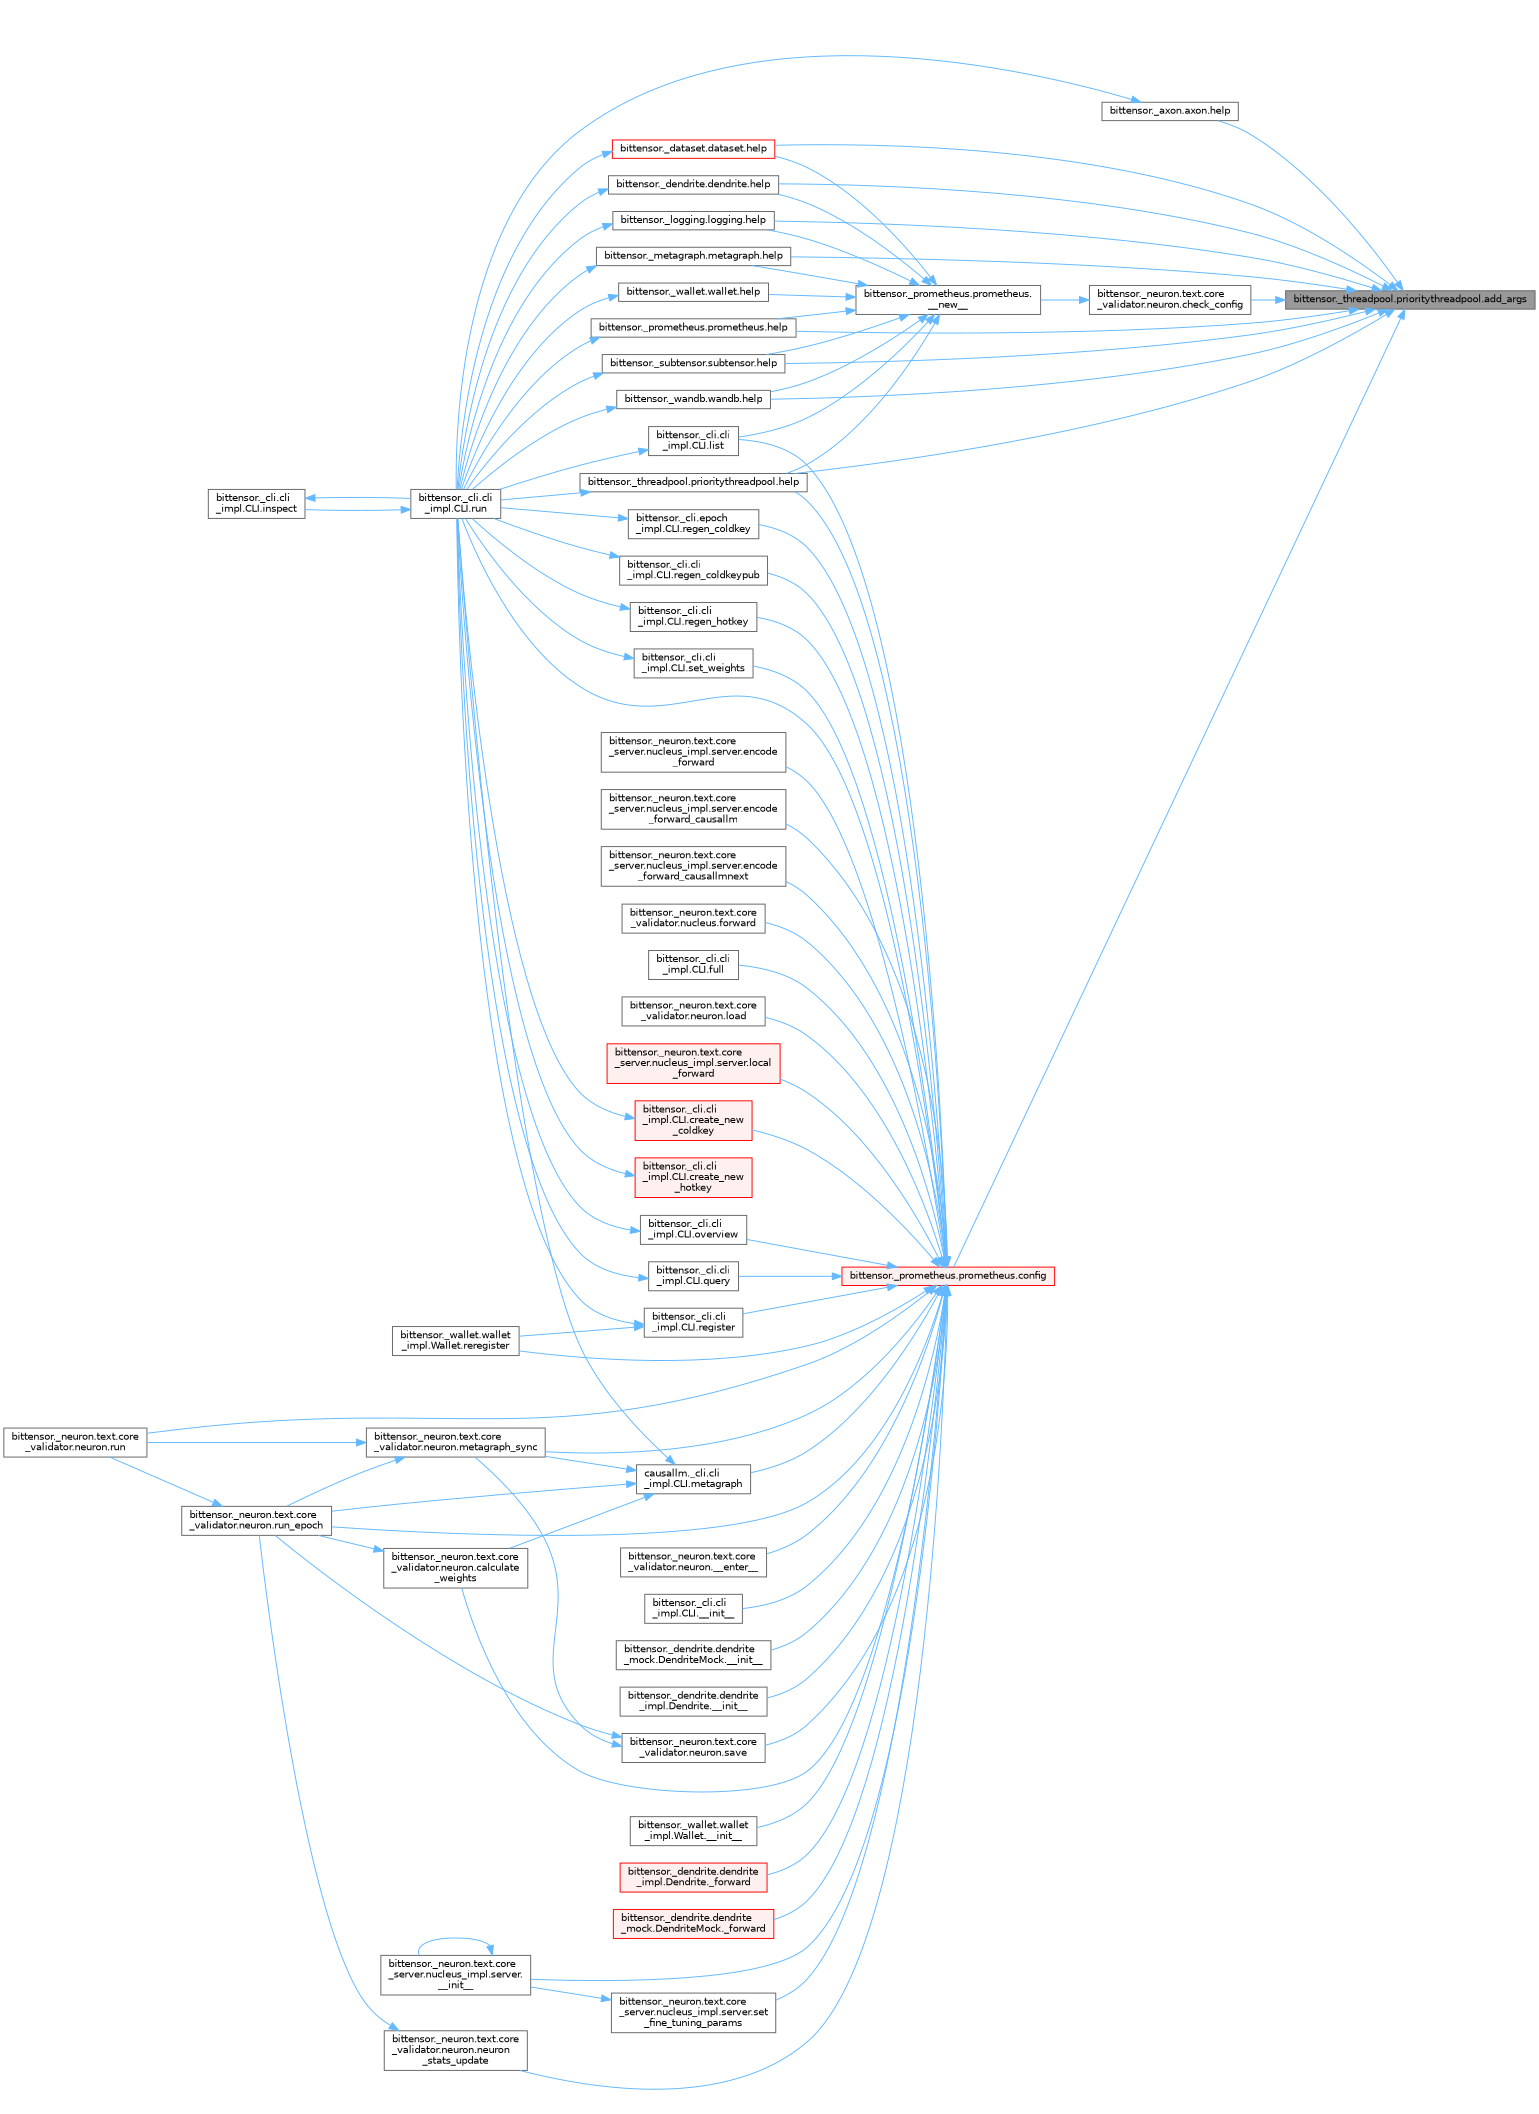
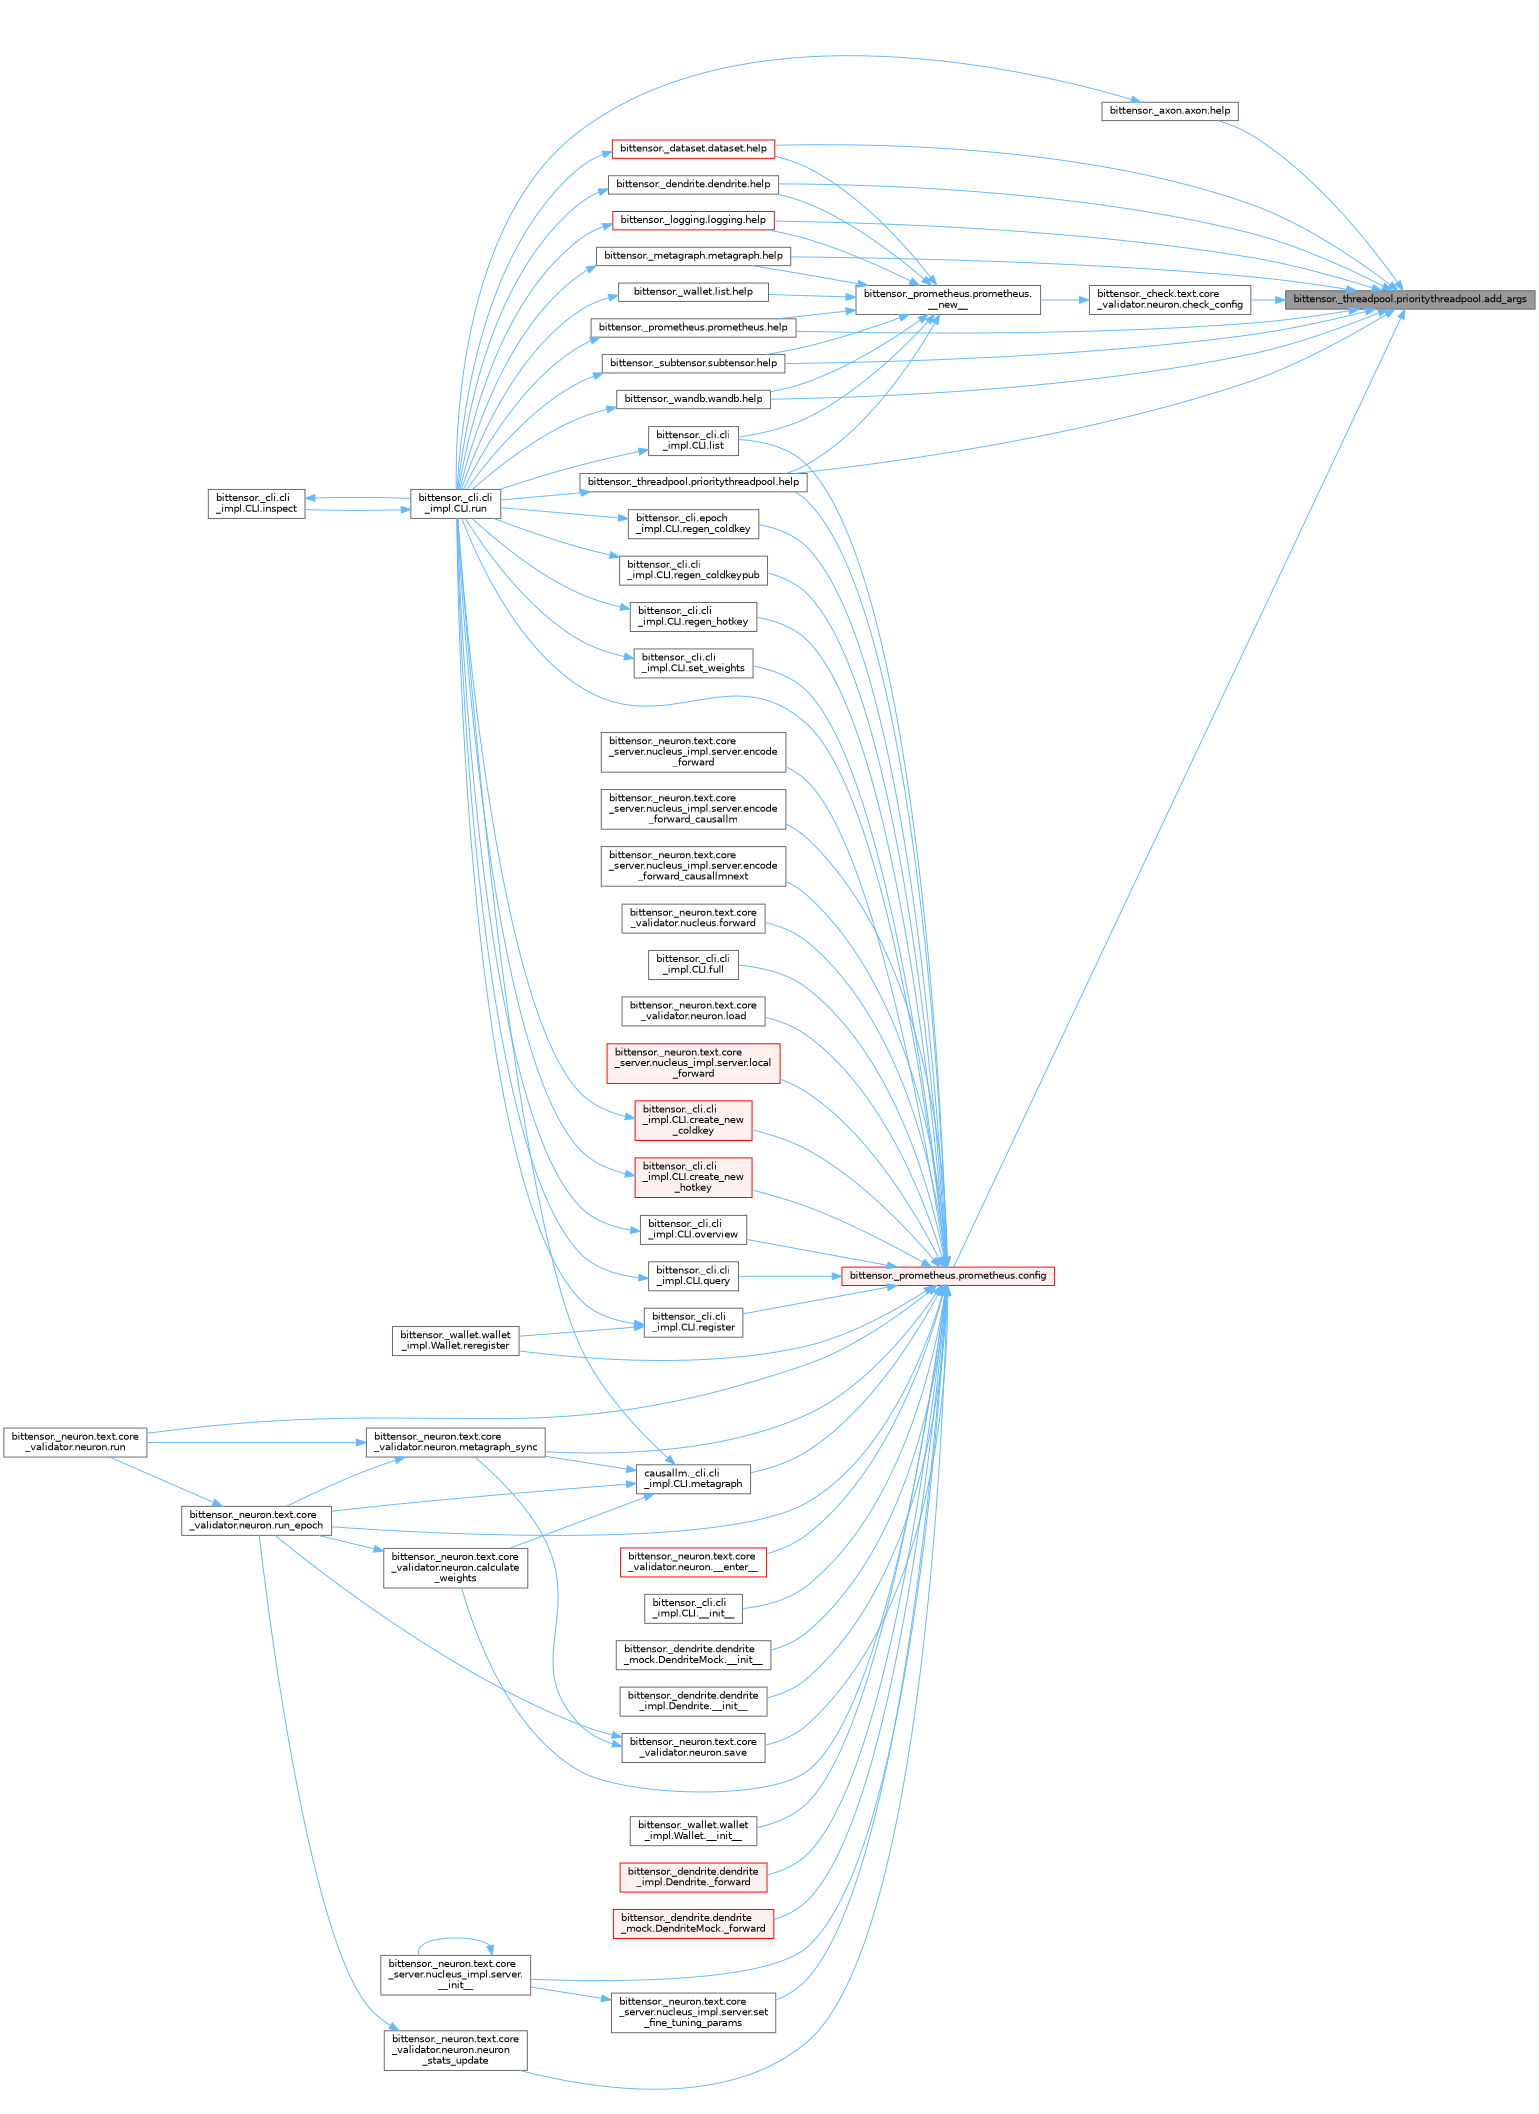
(694, 221) -> (694, 221)
(694, 292) -> (694, 292)
(1170, 300) -> (1170, 300)
none -> (840, 1220)
(694, 1562) -> (694, 1562)
